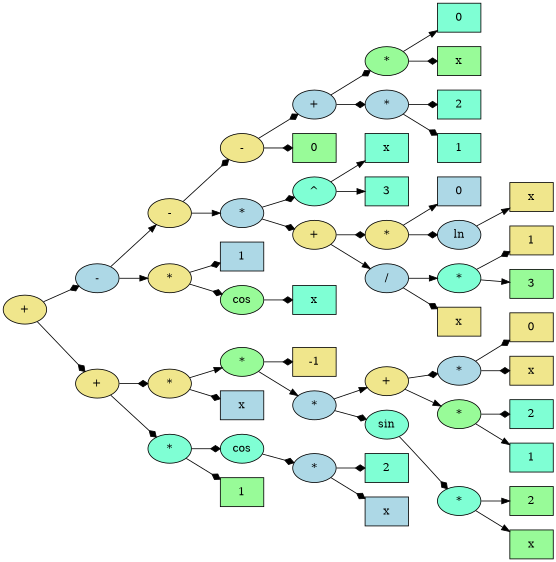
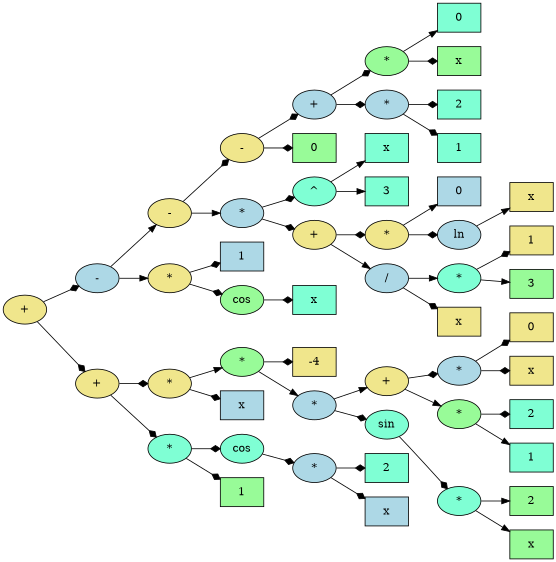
(314, 362) -> (314, 362)
